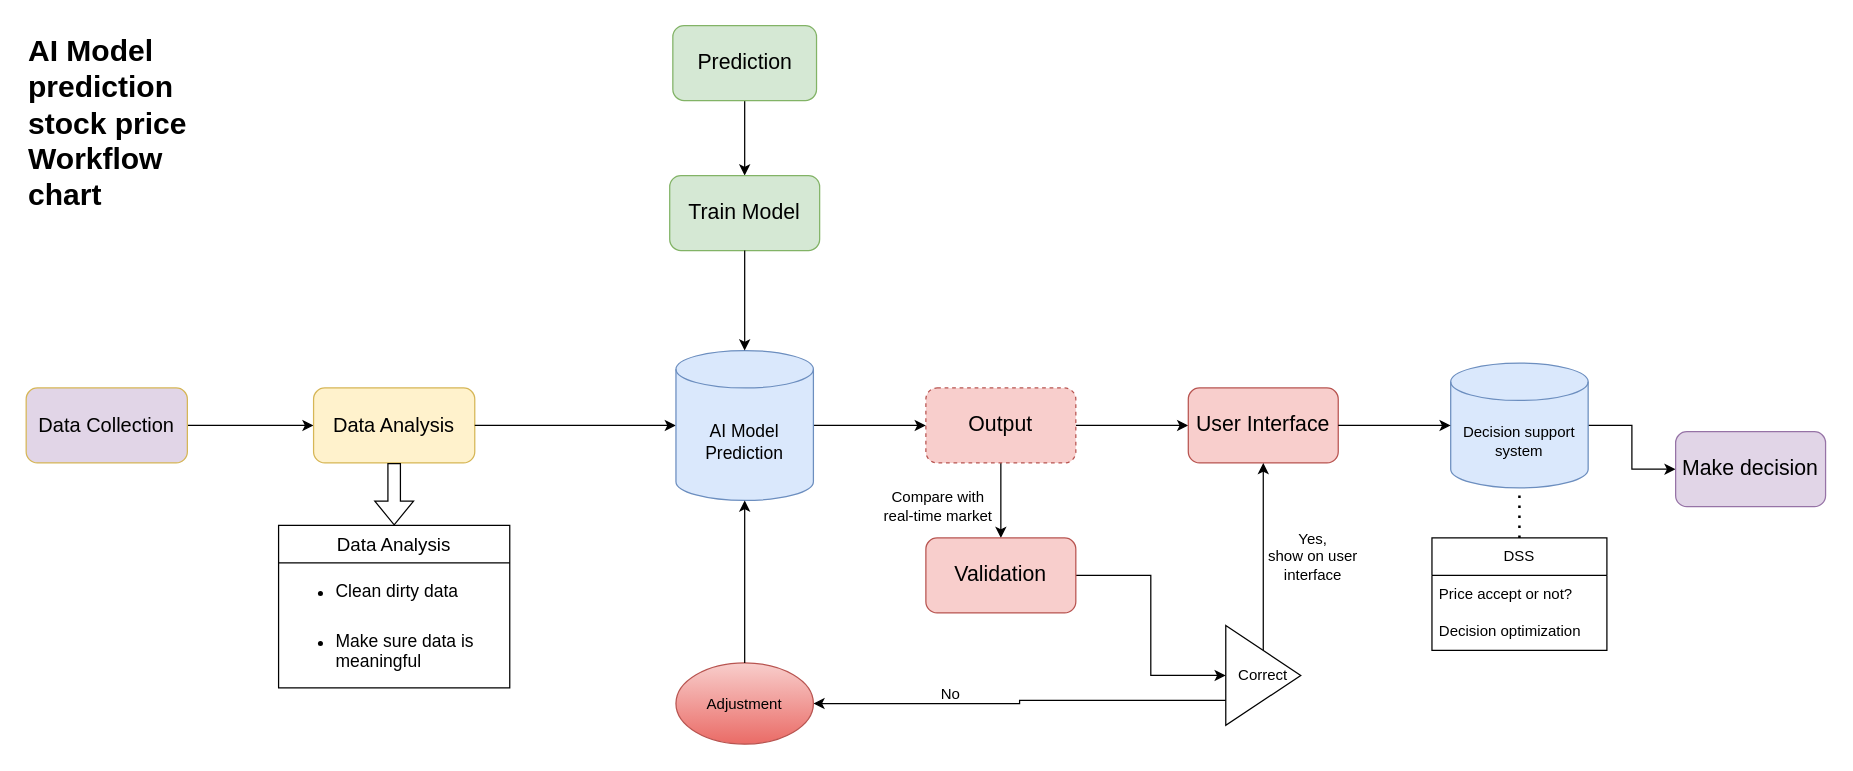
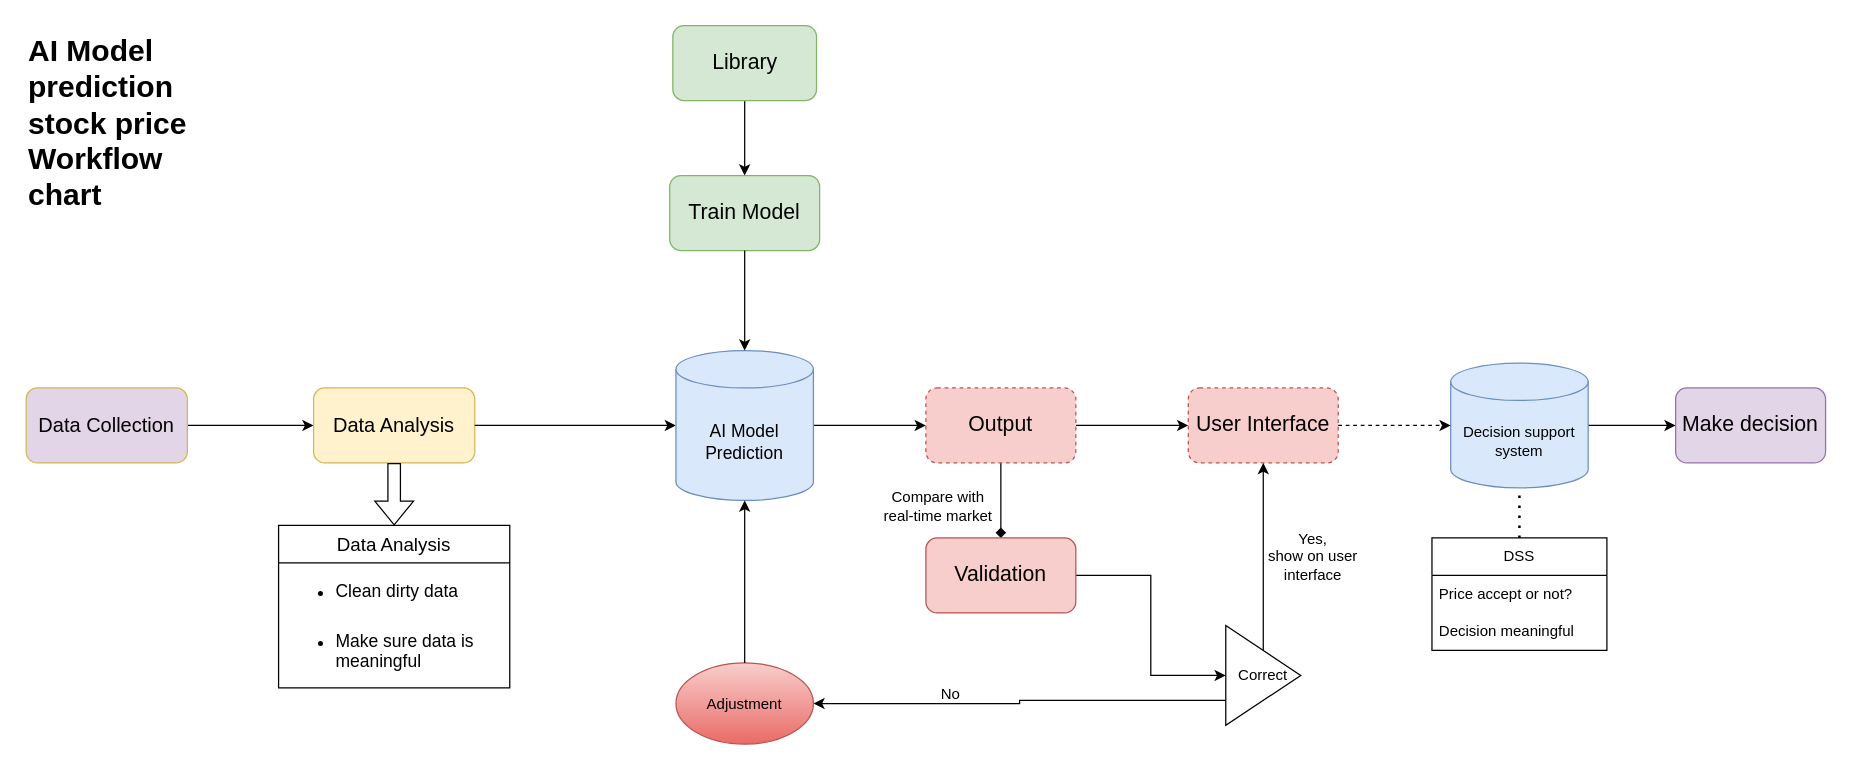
(745, 63) -> (745, 63)
(1263, 426) -> (1263, 426)
(1391, 426) -> (1391, 426)
(1751, 469) -> (1751, 426)
(1001, 528) -> (1001, 527)
(1516, 632) -> (1509, 632)
